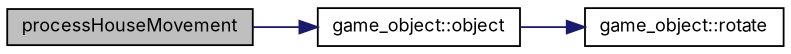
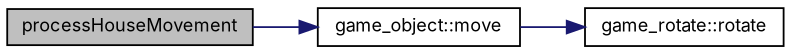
(419, 27) -> (419, 27)
(684, 27) -> (684, 27)
